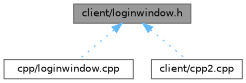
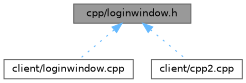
(132, 14) -> (132, 14)
(69, 69) -> (69, 69)
